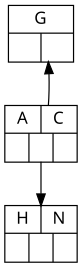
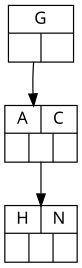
(49, 90) -> (33, 78)
